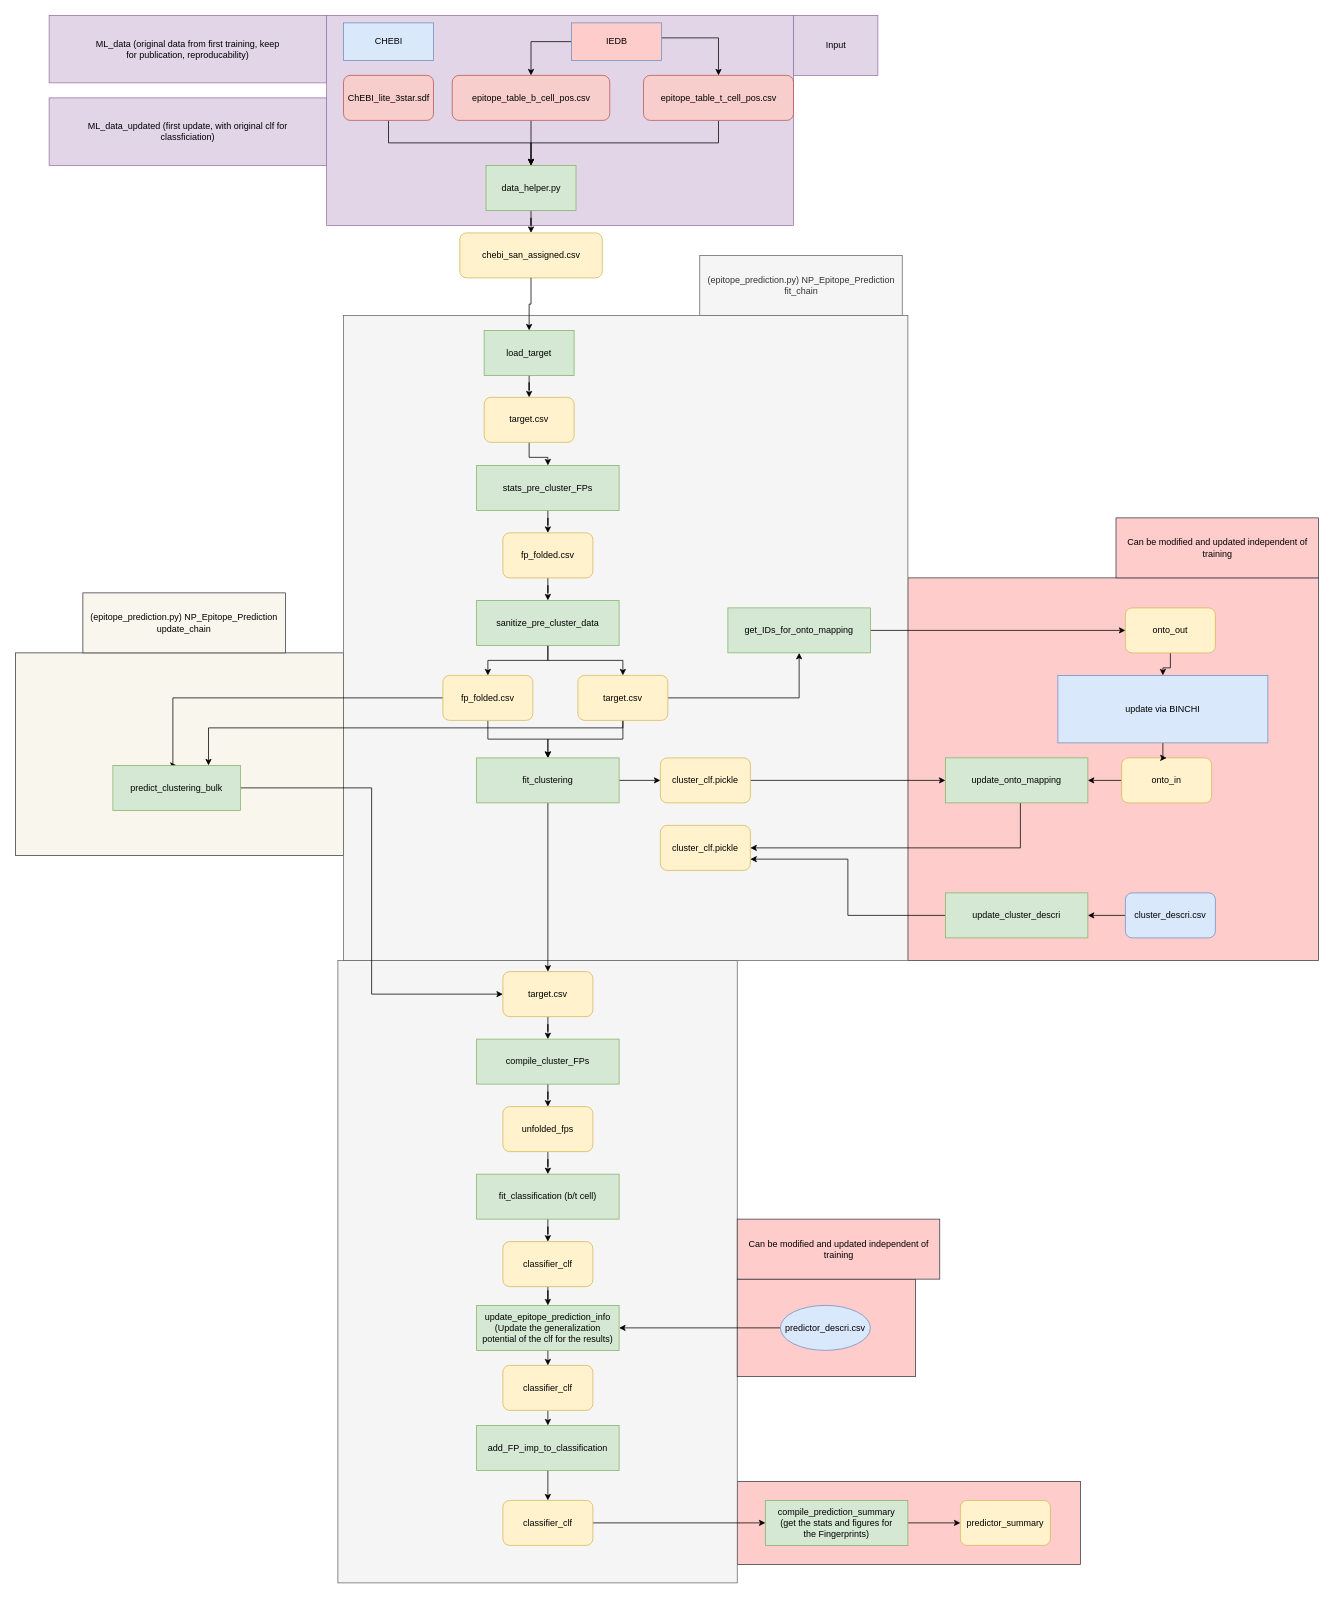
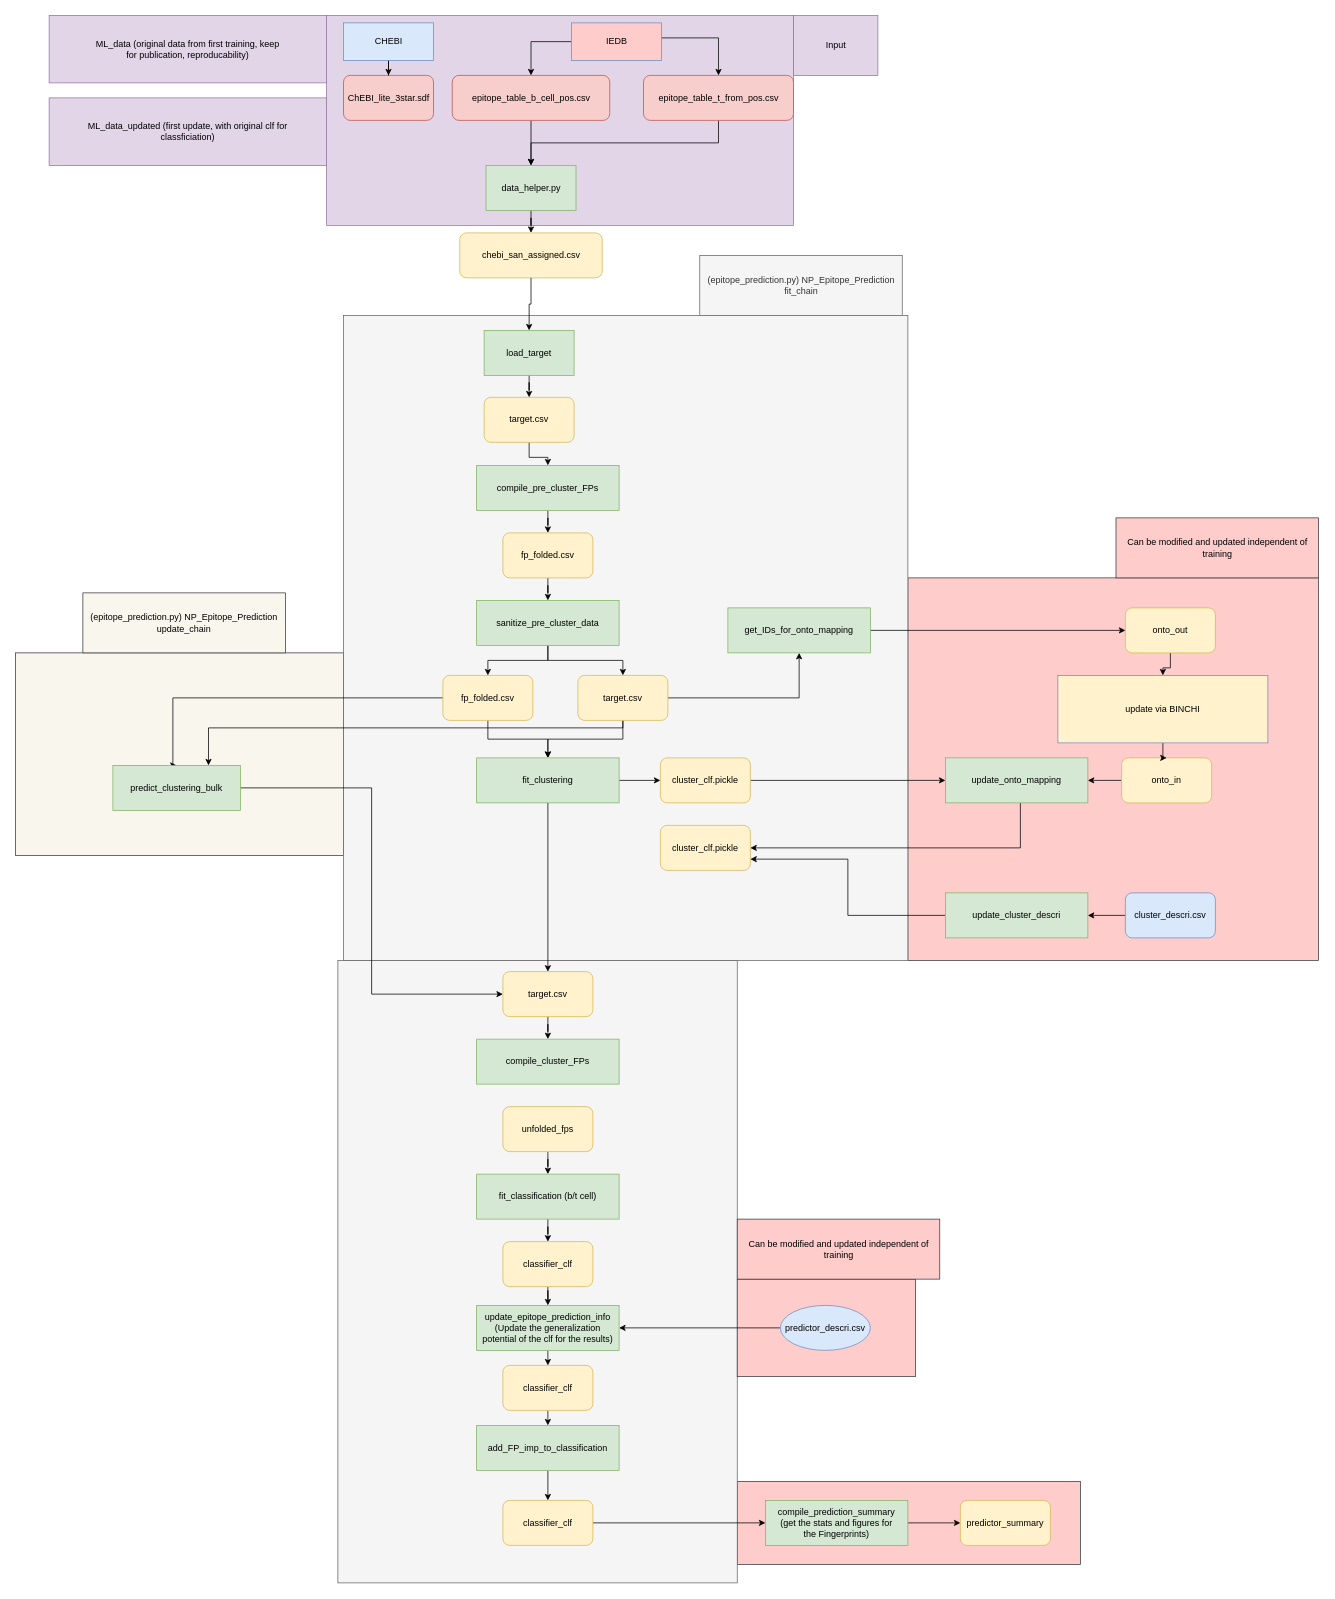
none -> (389, 70)
(719, 98) -> (719, 98)
(448, 143) -> none
(548, 488) -> (548, 488)
(1163, 709) -> (1163, 709)
(548, 1096) -> none
